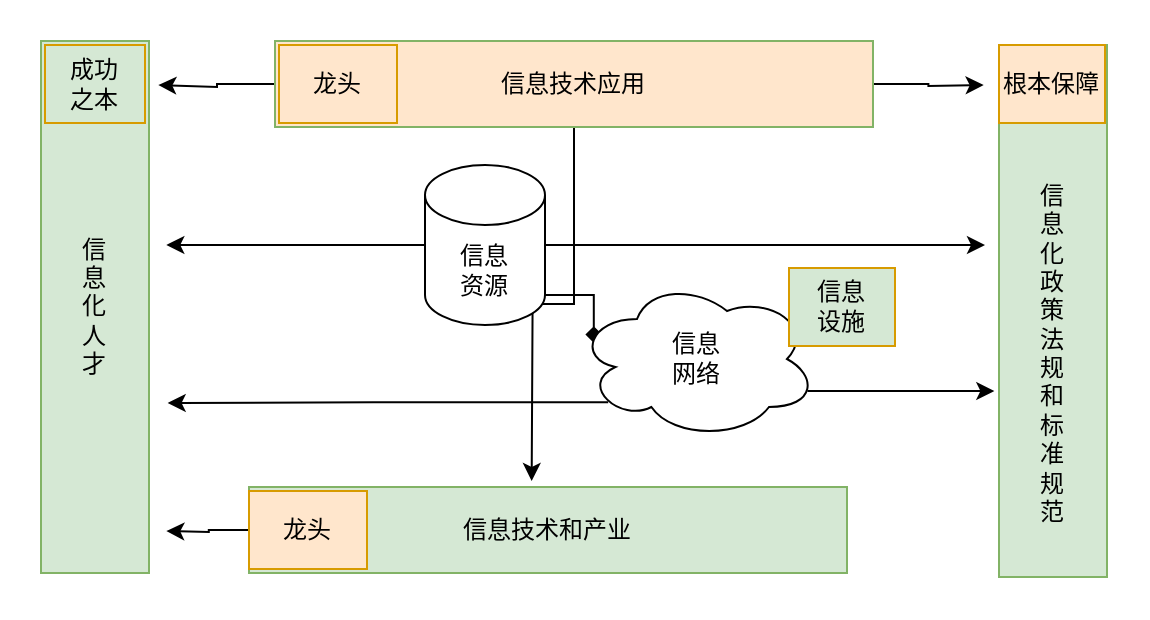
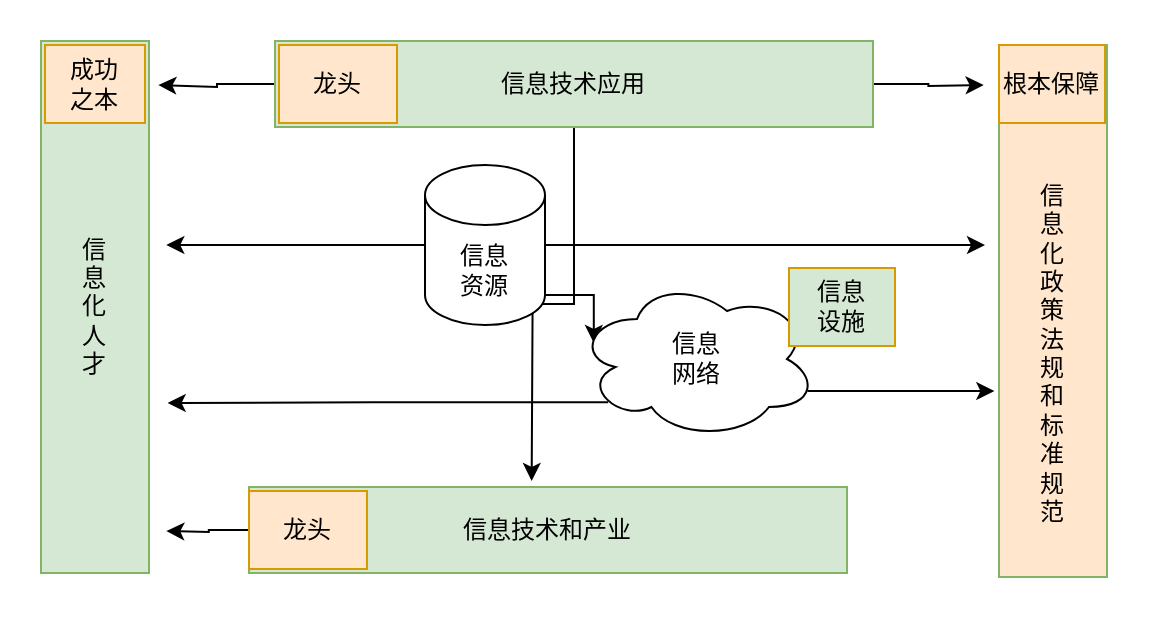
(95, 84) -> (95, 84)
(574, 84) -> (574, 84)
(1053, 311) -> (1053, 311)
(594, 327) -> (594, 328)
